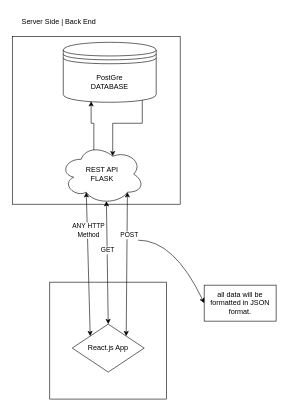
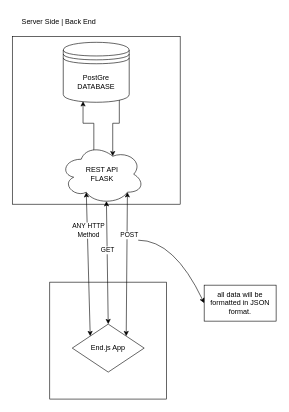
(110, 72) -> (96, 72)
(108, 348) -> (108, 348)
